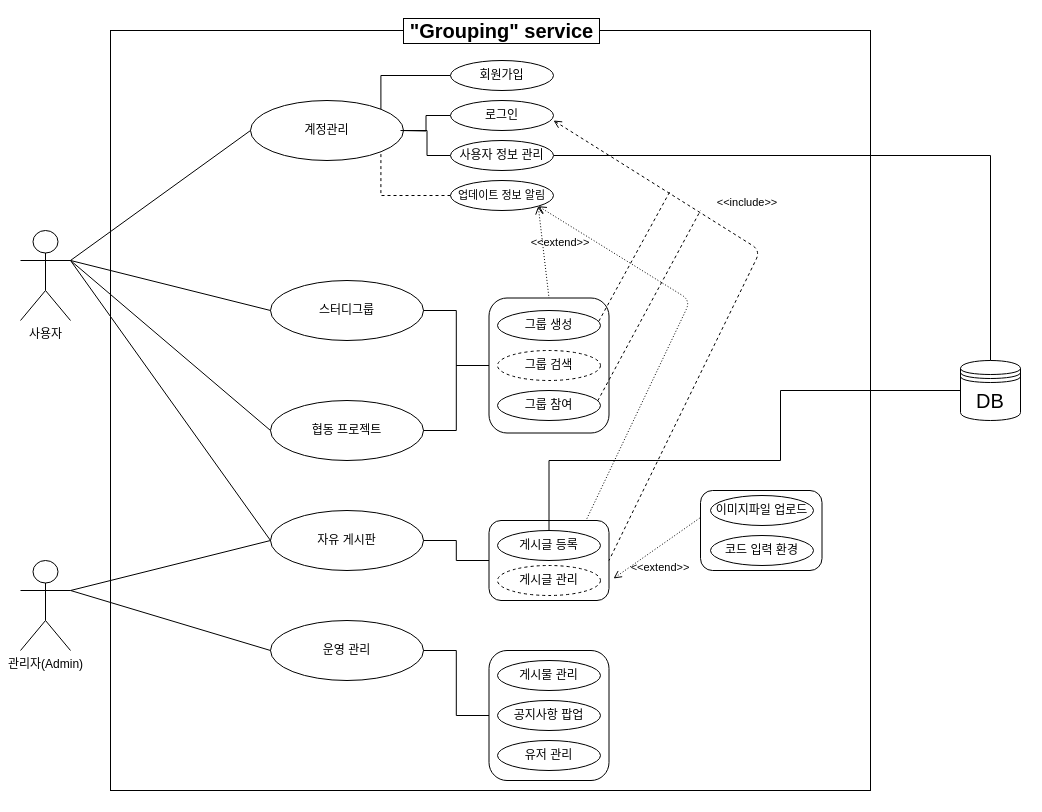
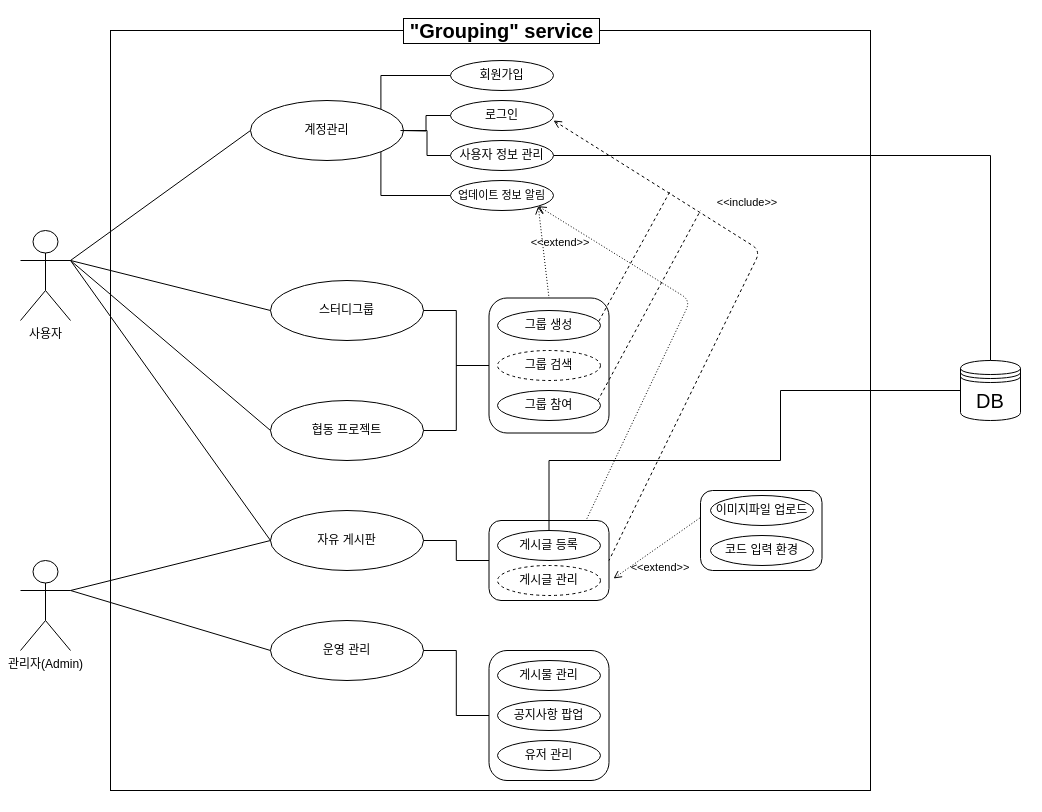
(394, 196) -> (394, 196)
